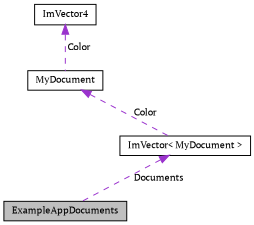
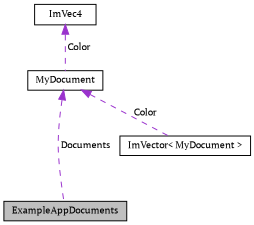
(65, 15) -> (65, 15)
(121, 181) -> (58, 151)
